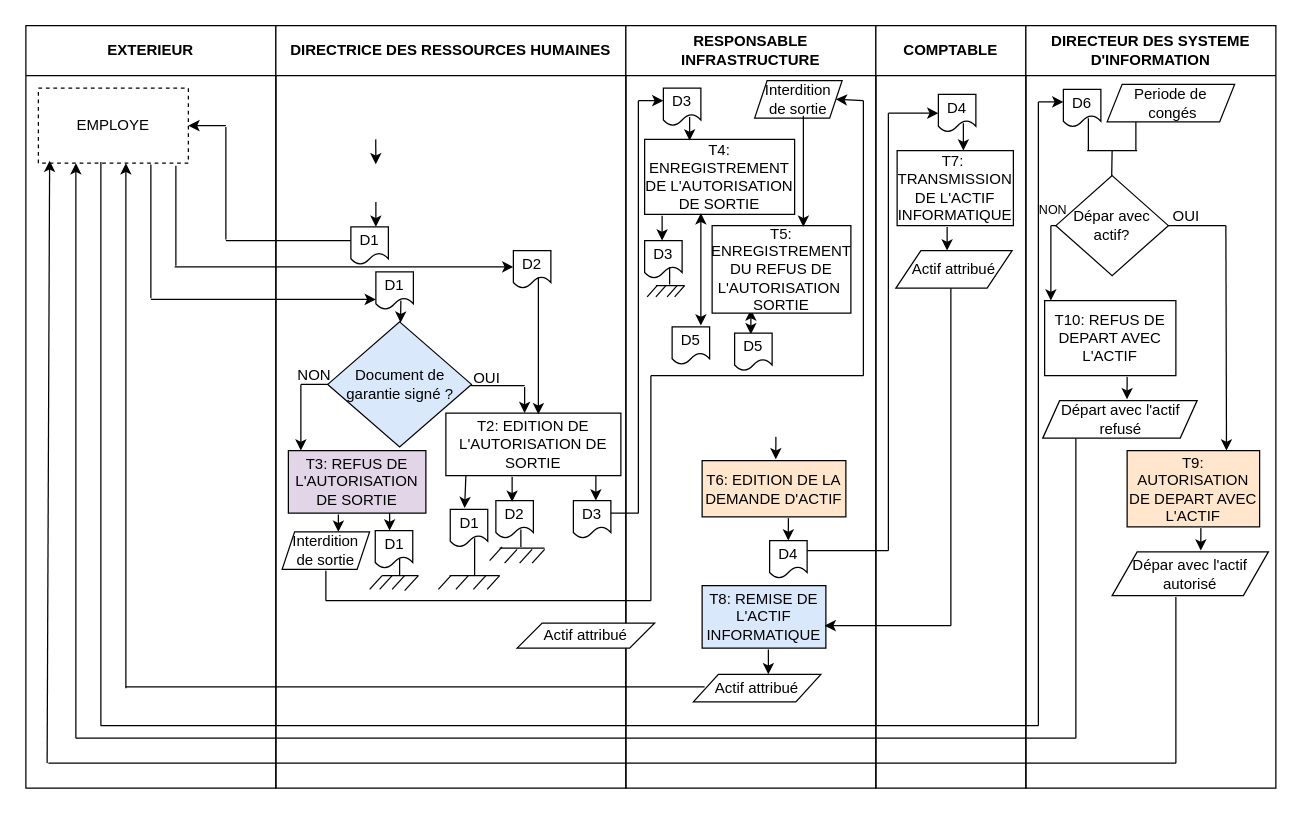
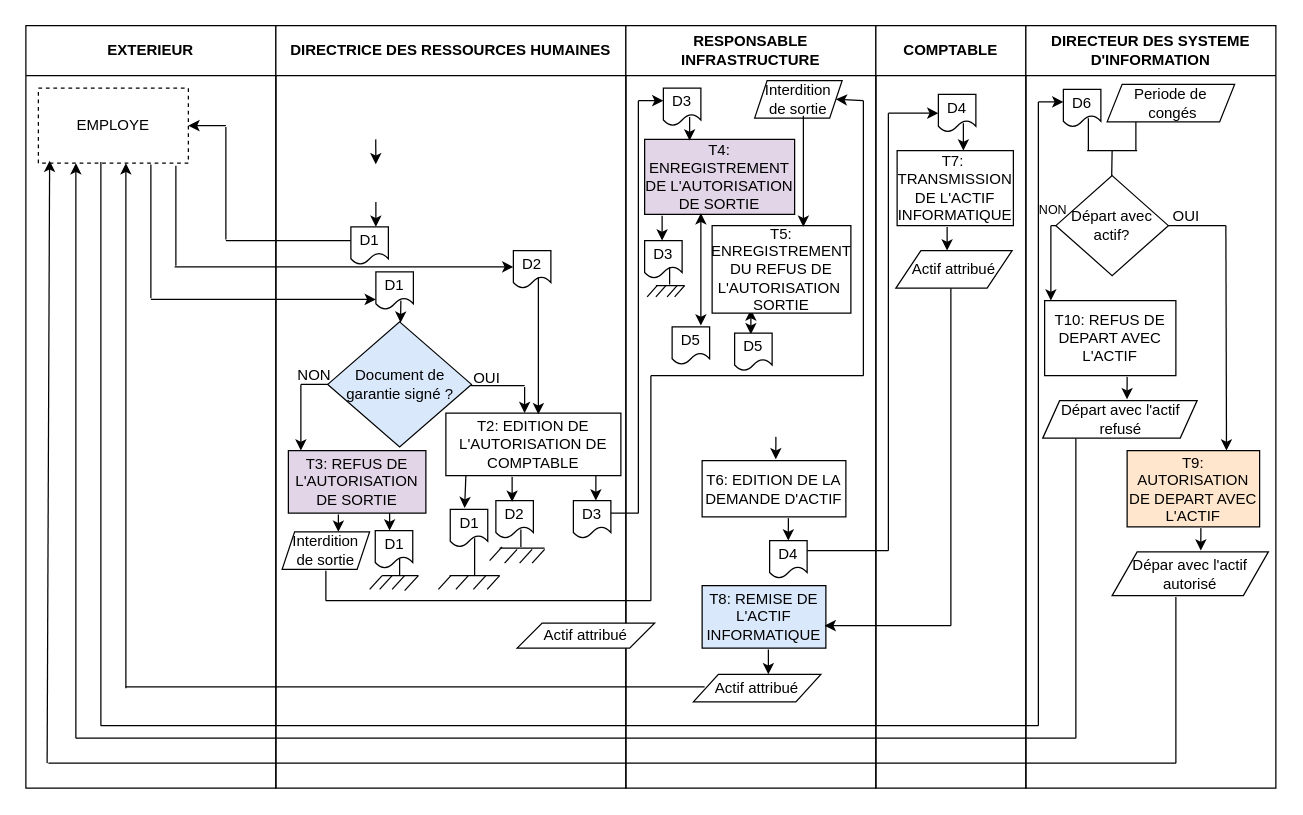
(719, 177) -> (719, 177)
(1112, 226) -> (1112, 226)
(533, 444) -> (533, 444)
(774, 489) -> (774, 489)
